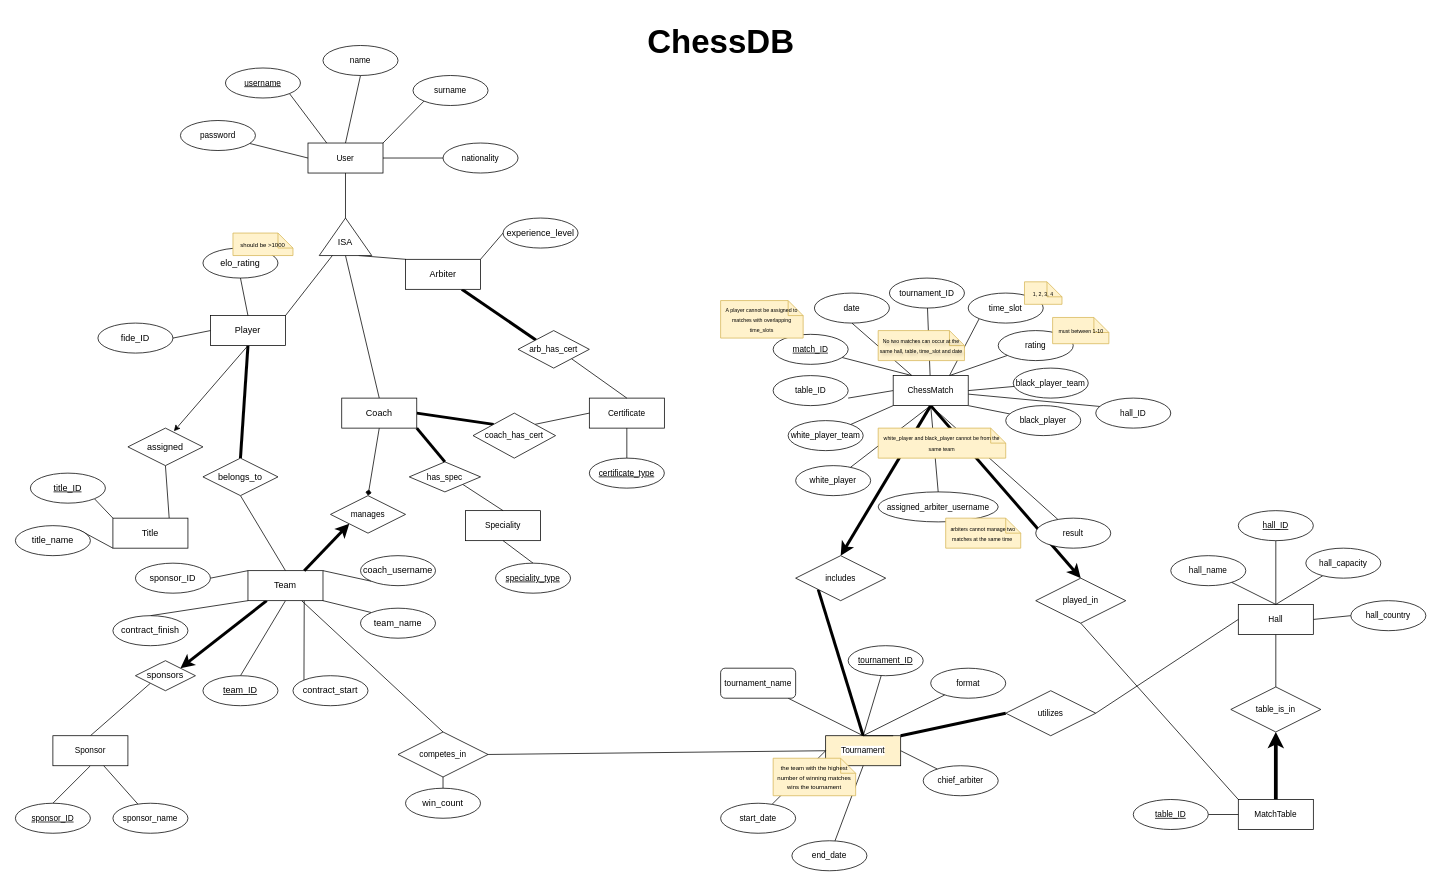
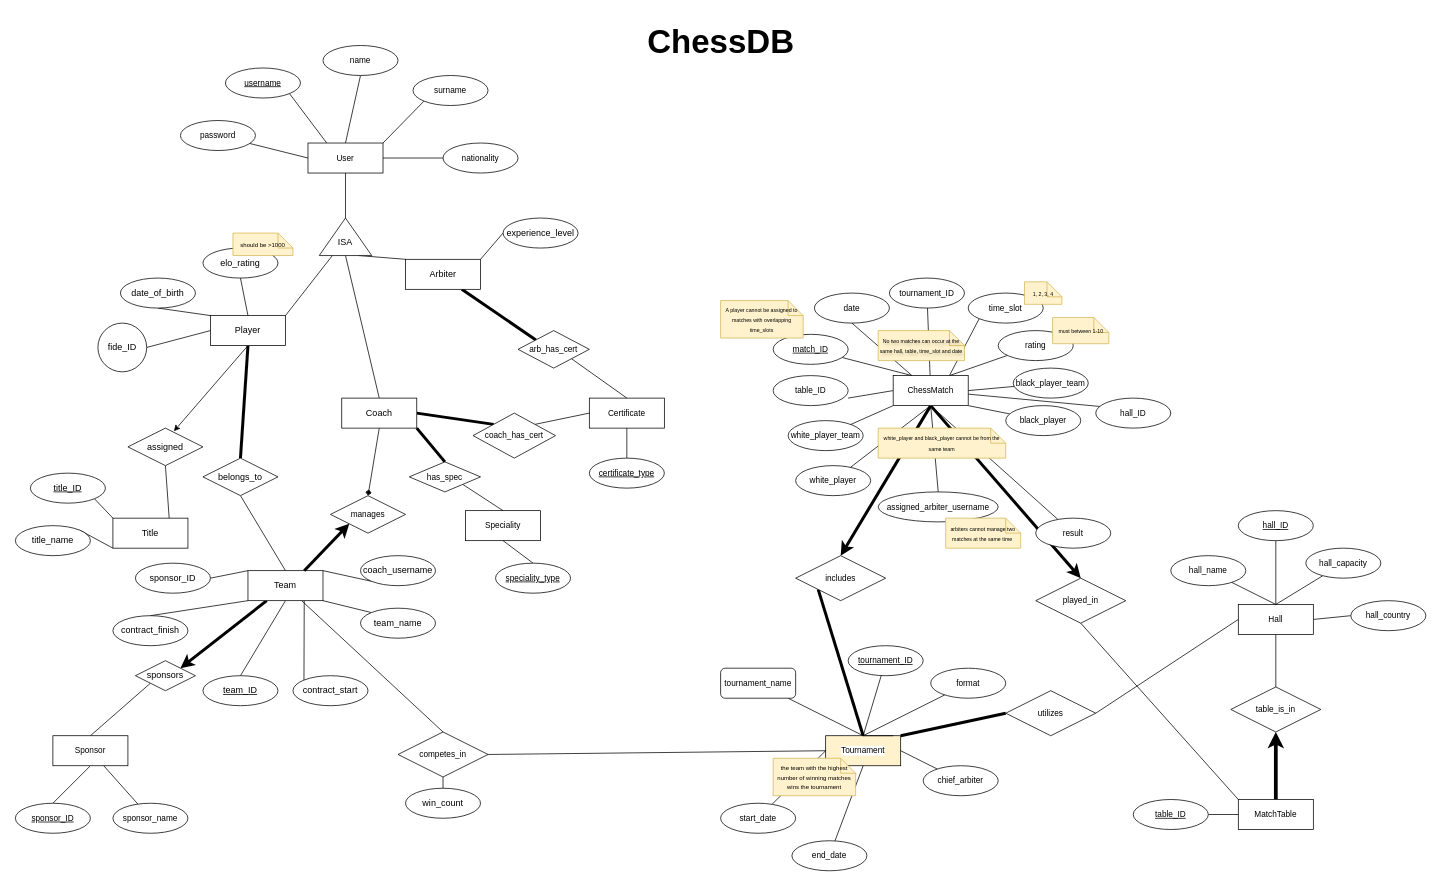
none -> (158, 293)
none -> (184, 312)
(135, 338) -> (122, 347)
